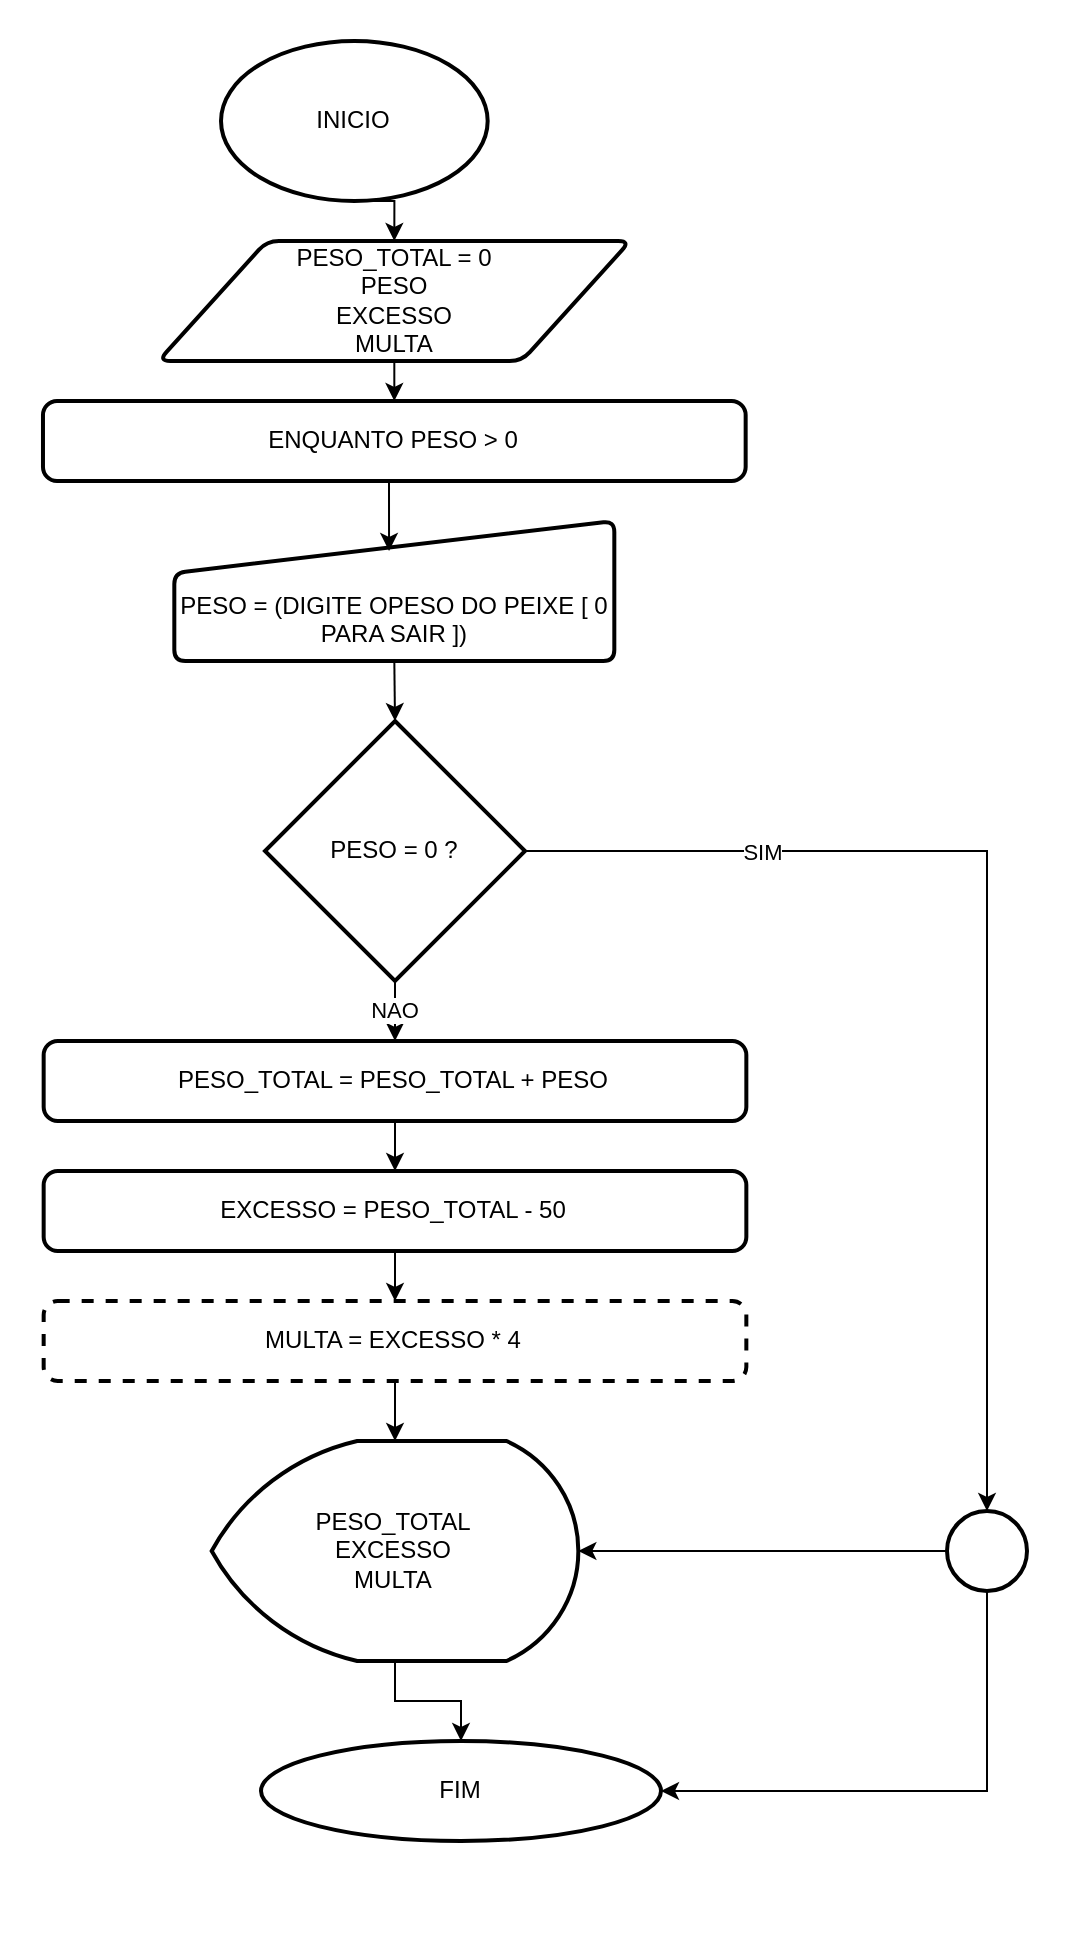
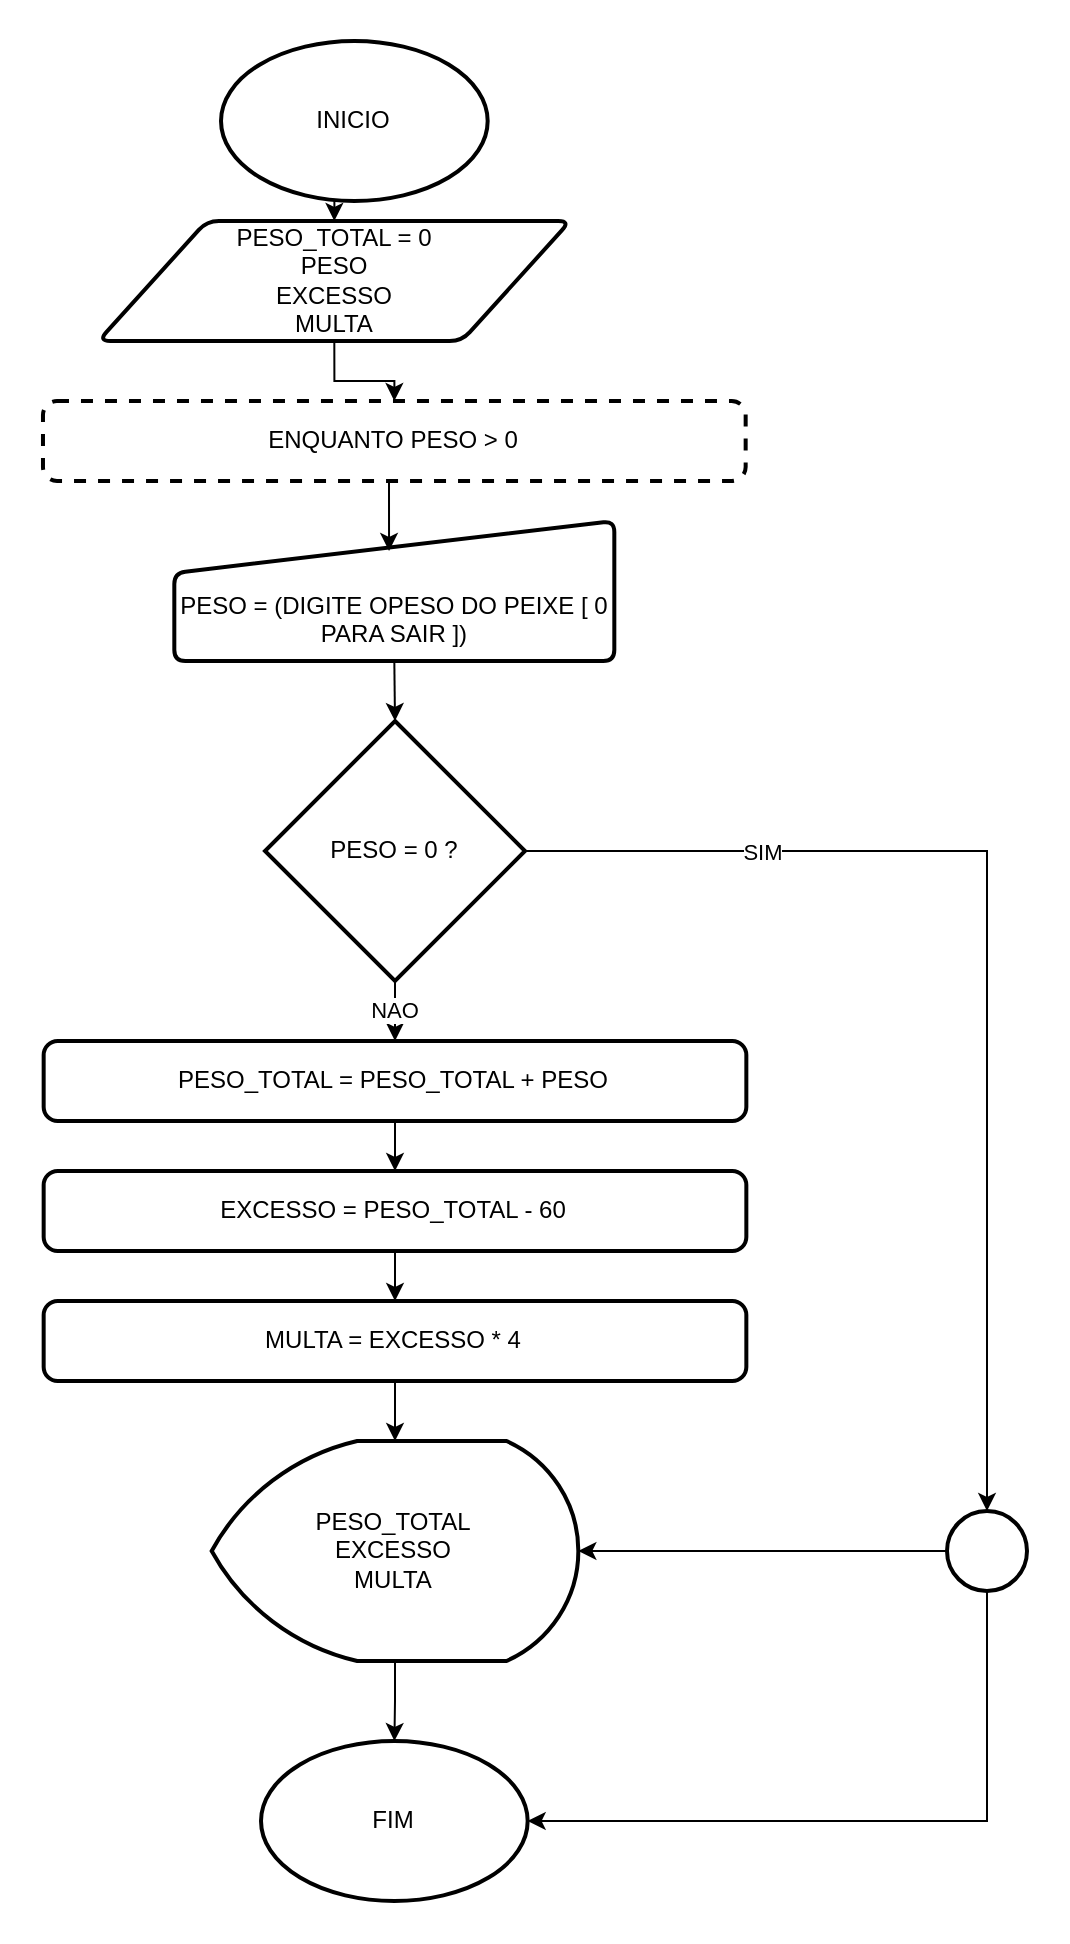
(394, 301) -> (334, 281)
(394, 441) -> (394, 441)
(394, 1211) -> (394, 1211)
(395, 1341) -> (395, 1341)
(461, 1791) -> (394, 1821)
